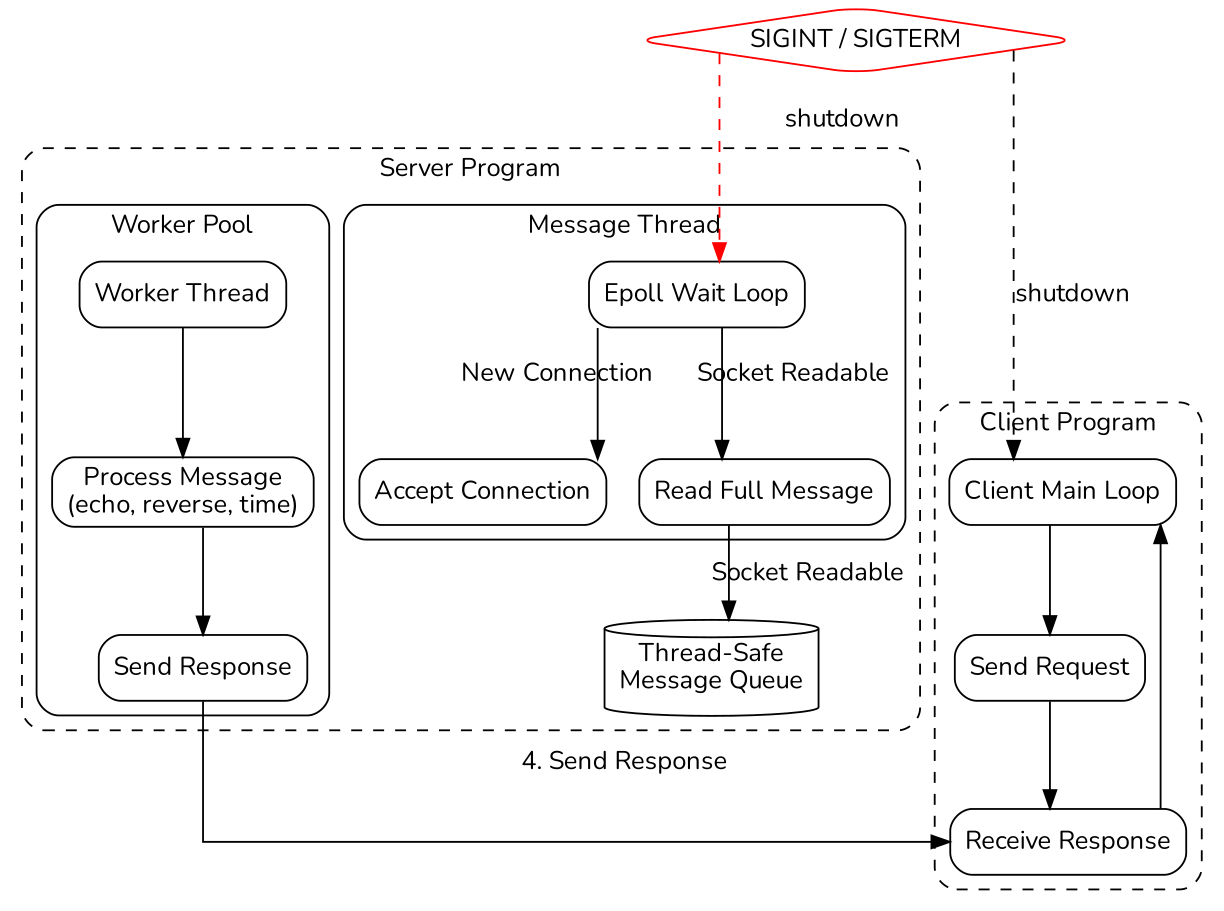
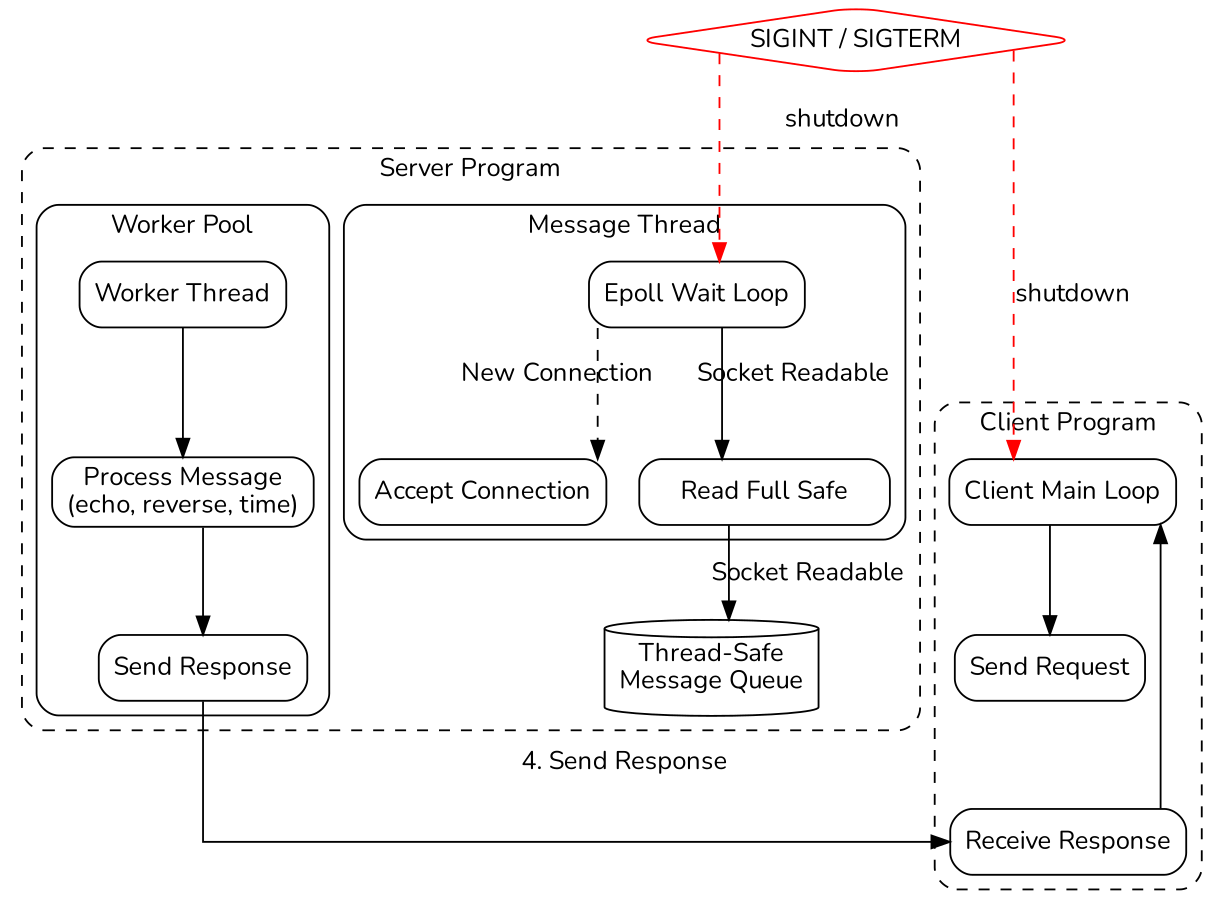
(1014, 246) -> (1014, 246)
(598, 384) -> (598, 384)
(765, 492) -> (765, 492)
(1050, 746) -> none
